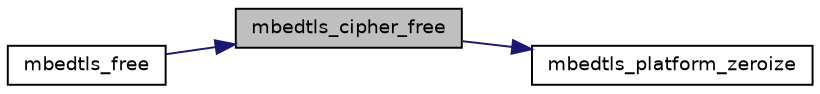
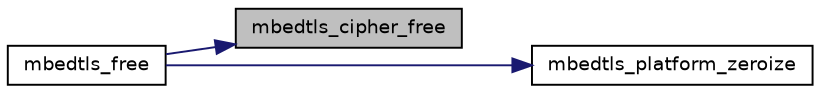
(487, 44) -> (339, 65)
